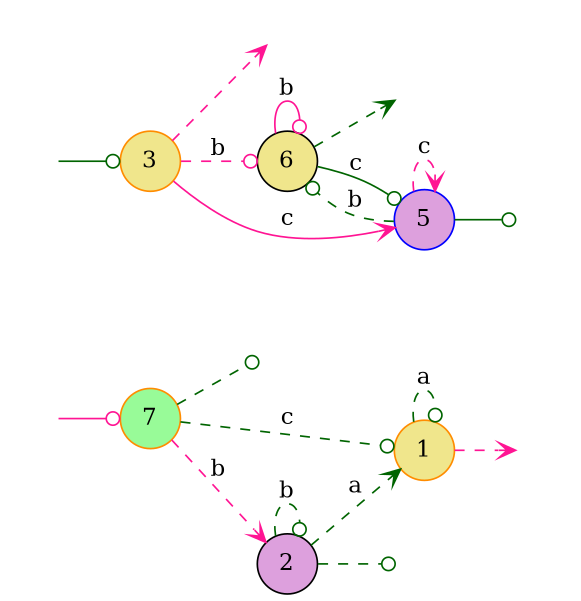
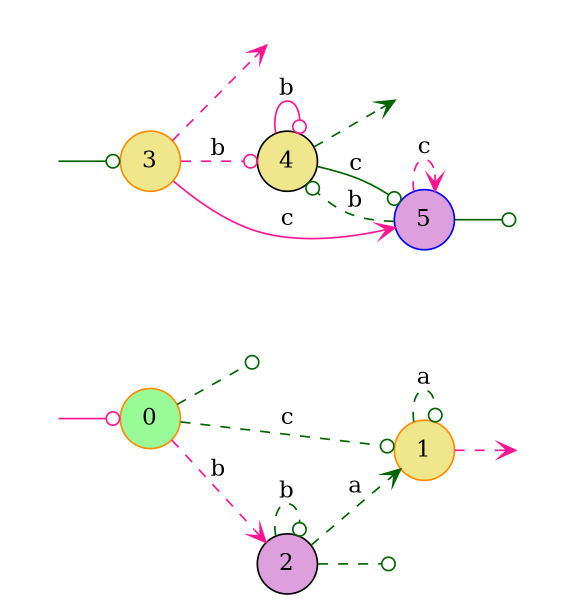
(287, 161) -> (287, 161)
(150, 419) -> (150, 419)
